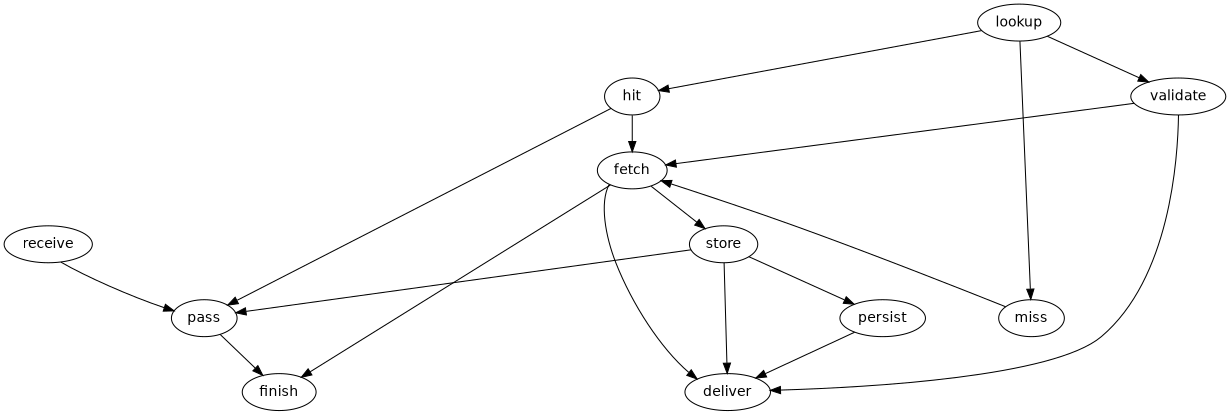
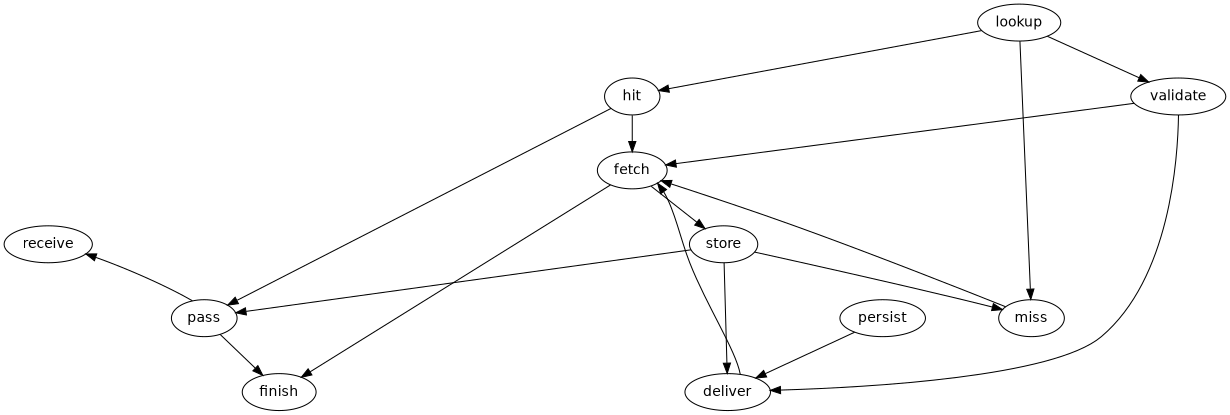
(797, 278) -> (874, 279)
(112, 287) -> (145, 277)
(627, 287) -> (699, 284)
